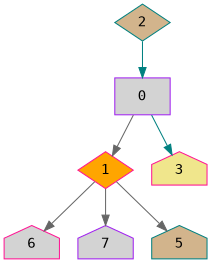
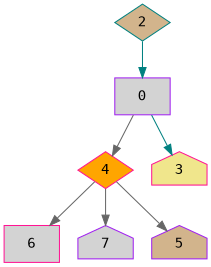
(106, 170) -> (106, 170)
(32, 244) -> (32, 244)
(179, 244) -> (179, 244)
